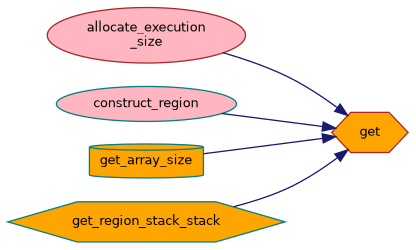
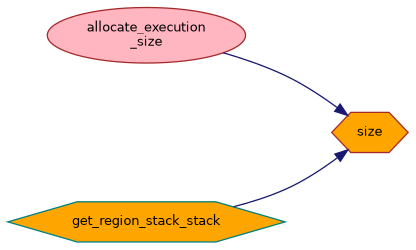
(146, 104) -> none
(370, 132) -> (370, 132)
(146, 161) -> none
